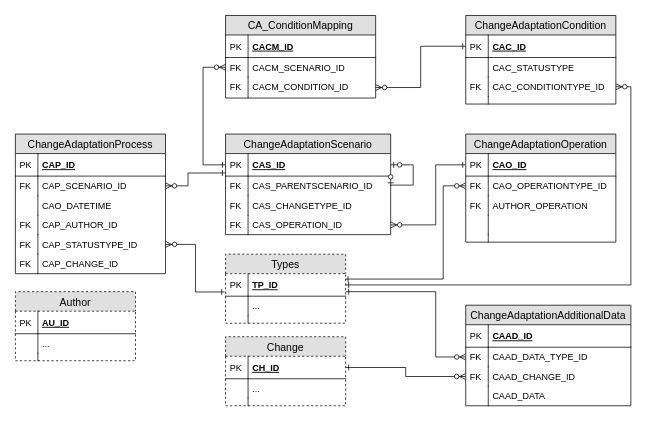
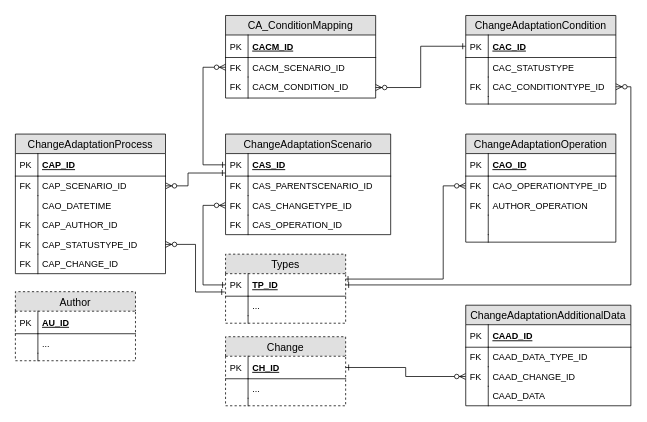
(413, 175) -> none
(435, 202) -> none
none -> (213, 205)
(425, 291) -> none
